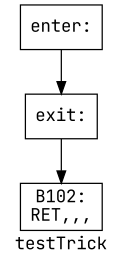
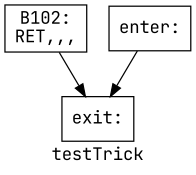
(61, 155) -> (69, 69)
